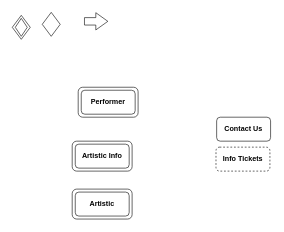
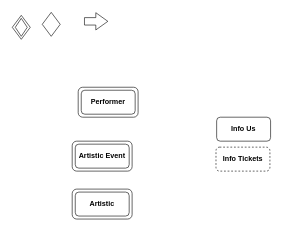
(244, 129) -> (244, 129)
(102, 156) -> (102, 156)
